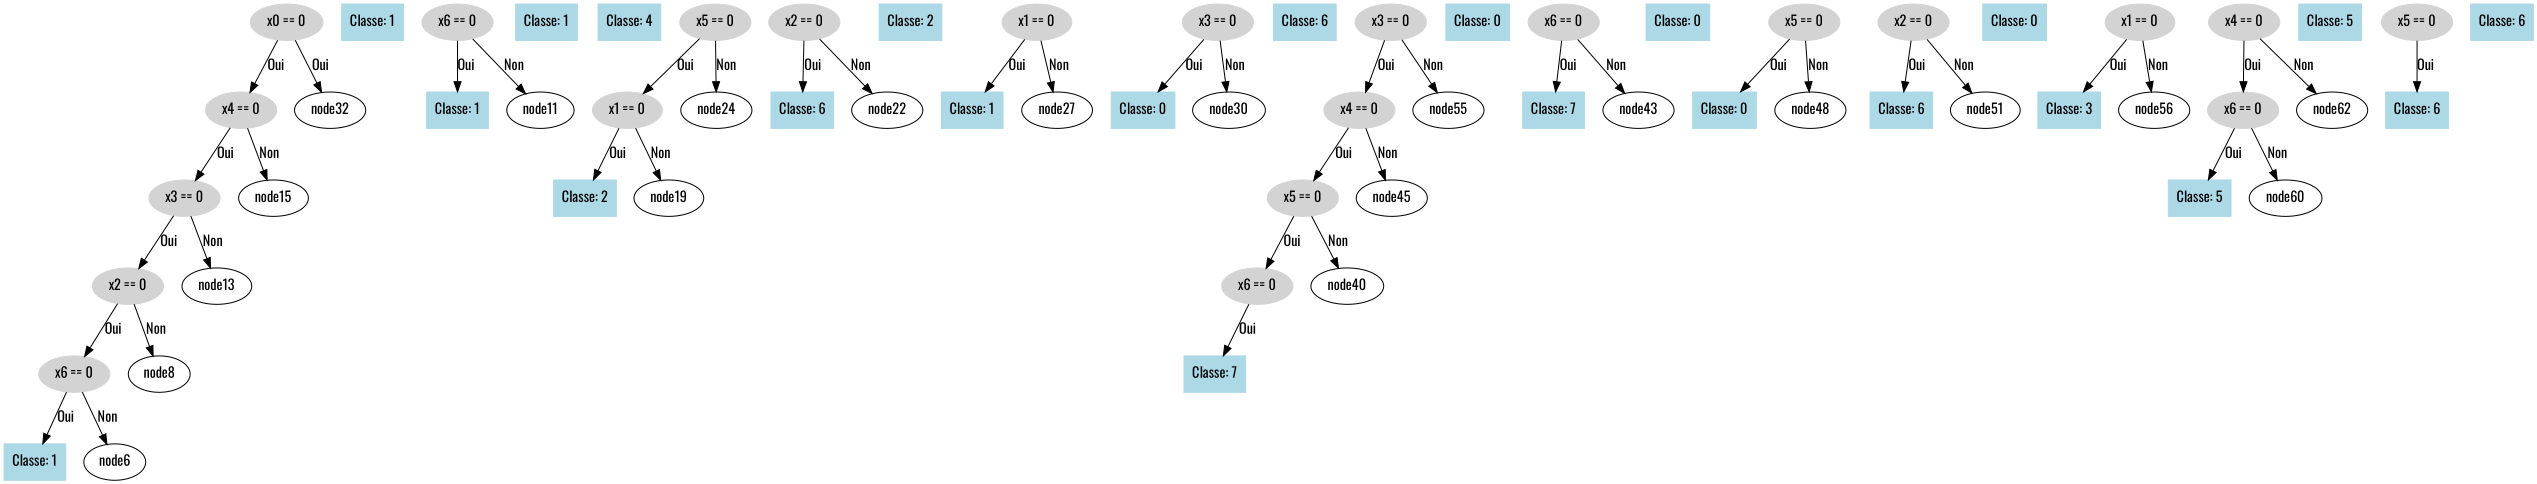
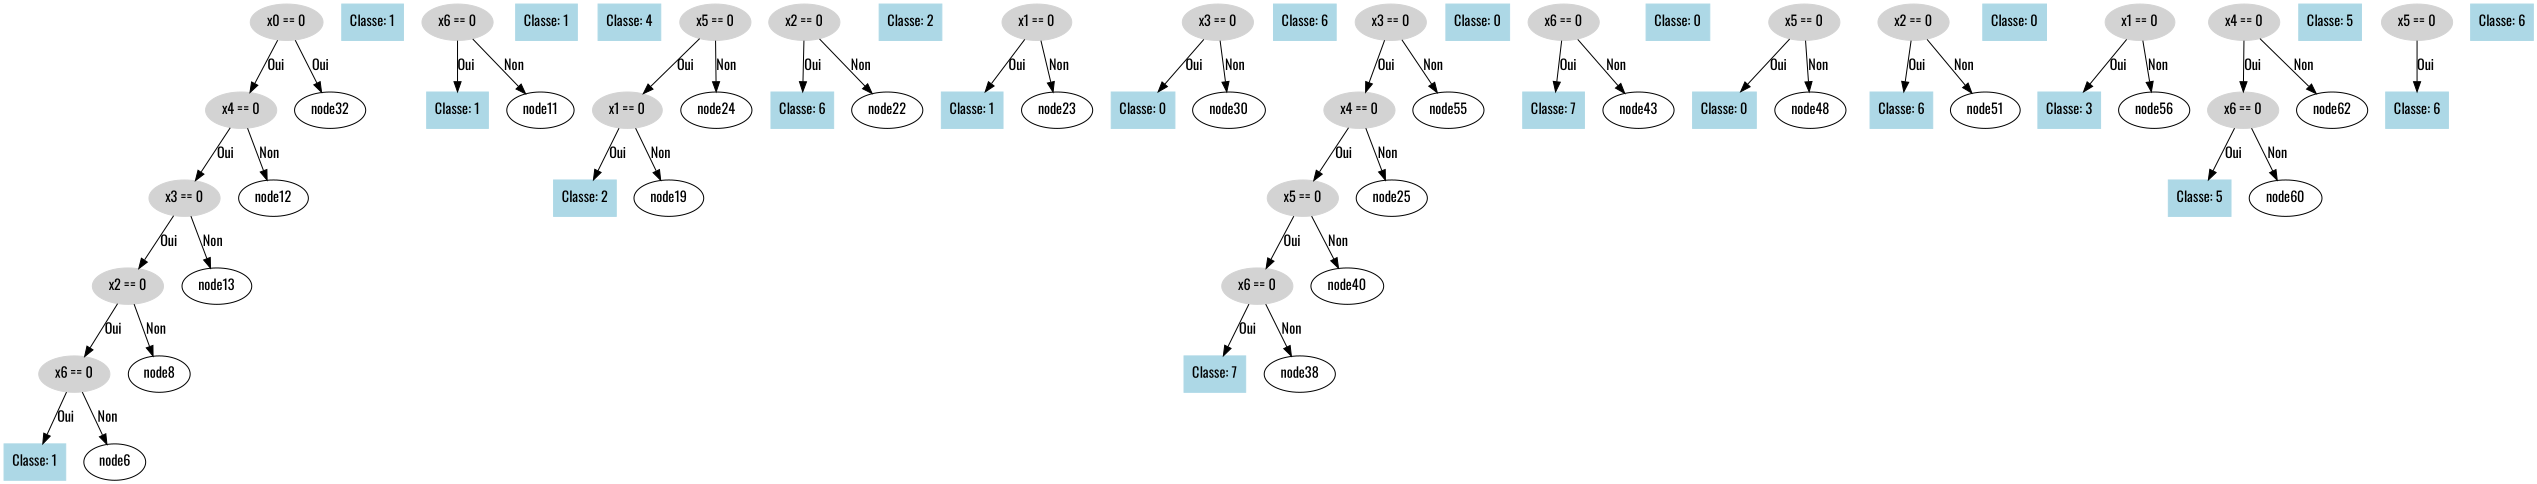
(1057, 110) -> (1057, 110)
(274, 198) -> (274, 198)
(1392, 198) -> (1392, 198)
none -> (1300, 374)
